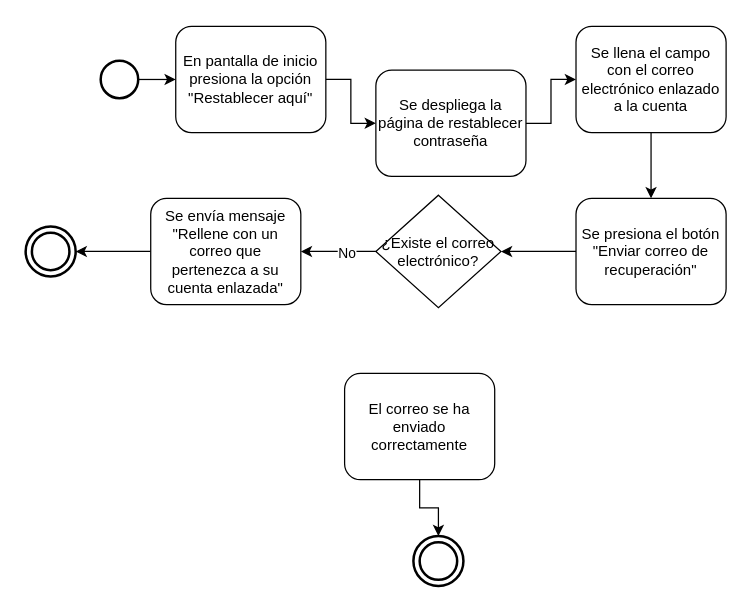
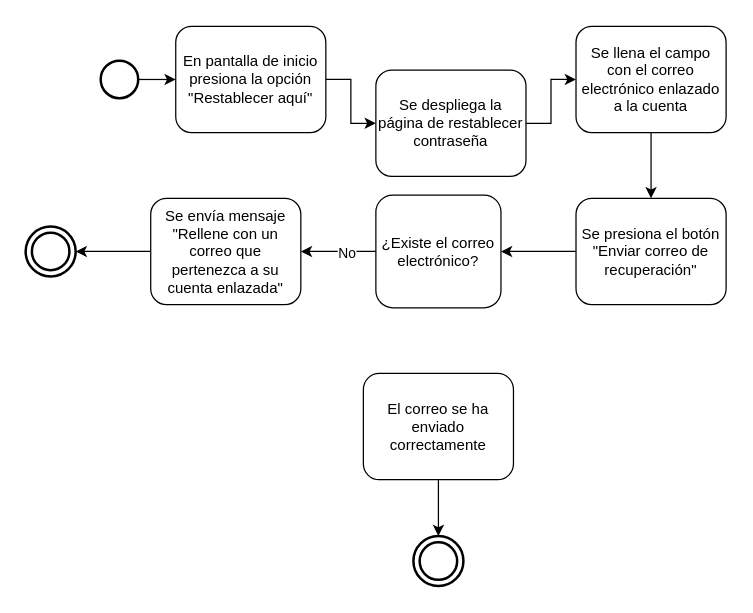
(438, 251) -> (438, 251)
(419, 426) -> (438, 426)
